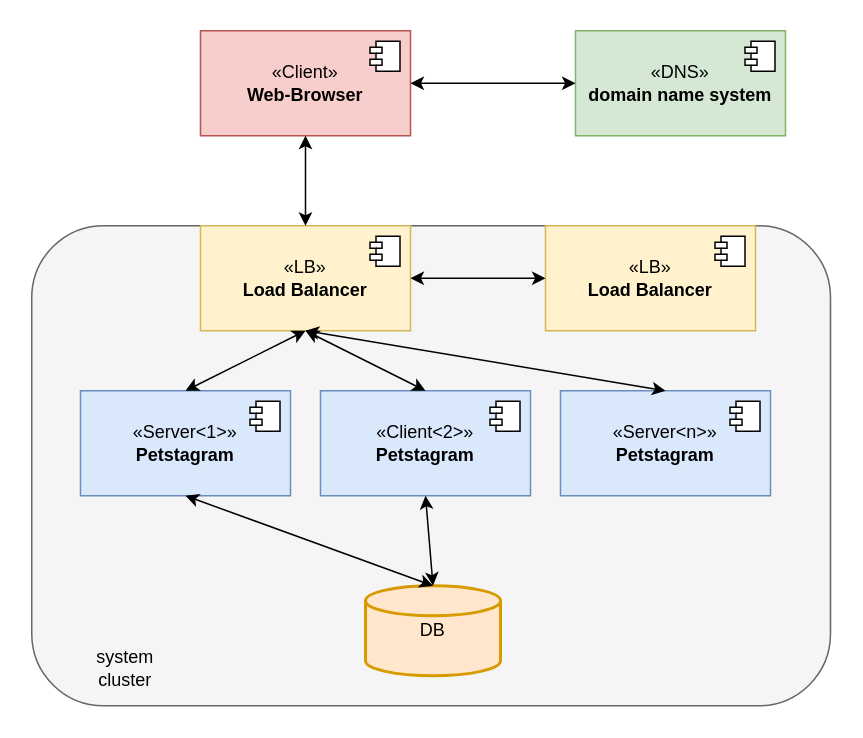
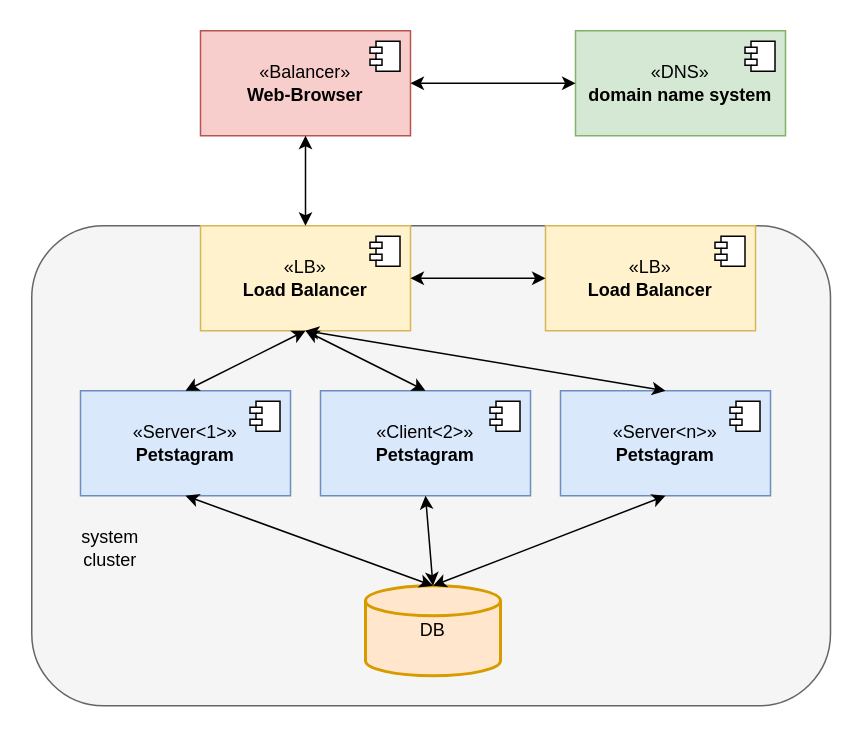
(305, 83) -> (305, 83)
none -> (549, 541)
(125, 668) -> (110, 548)
